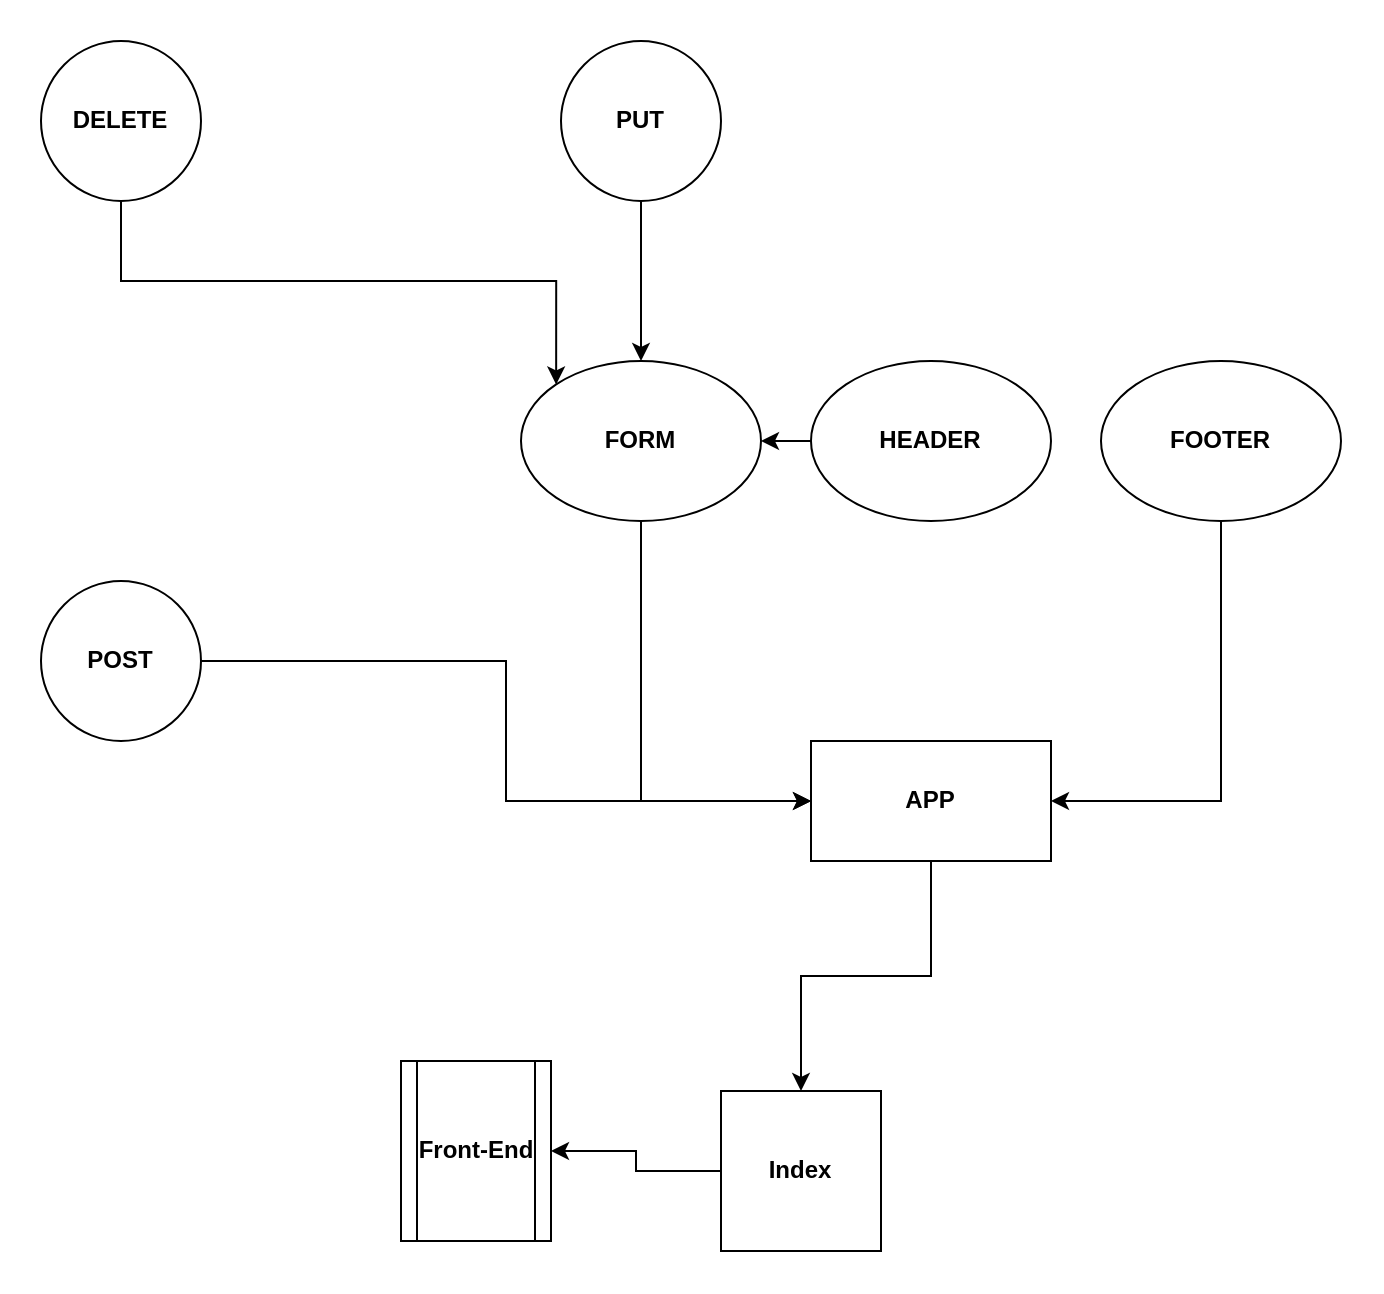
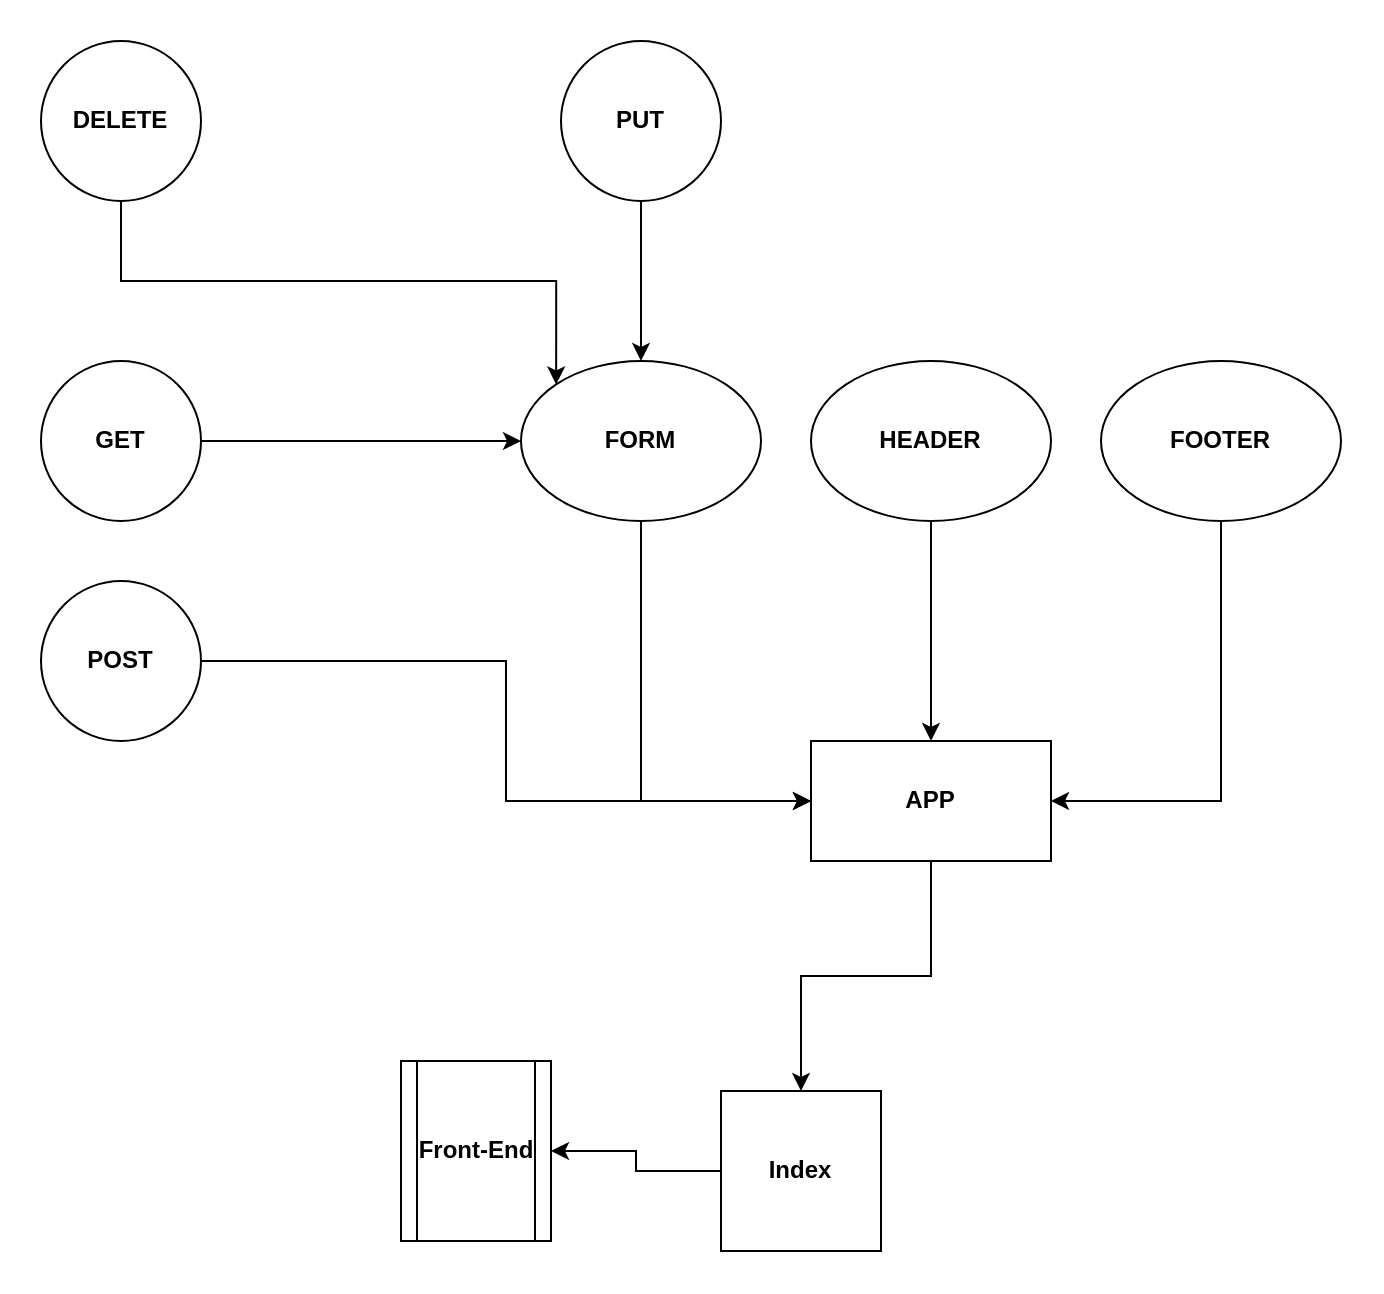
none -> (121, 441)
none -> (354, 441)
(779, 441) -> (931, 624)
